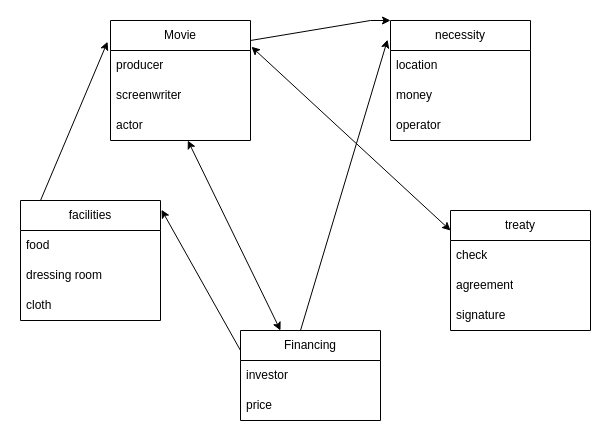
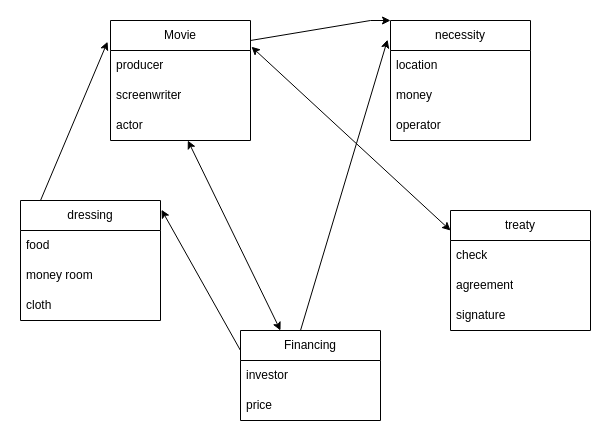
(91, 216) -> (91, 216)
(67, 276) -> (59, 276)
